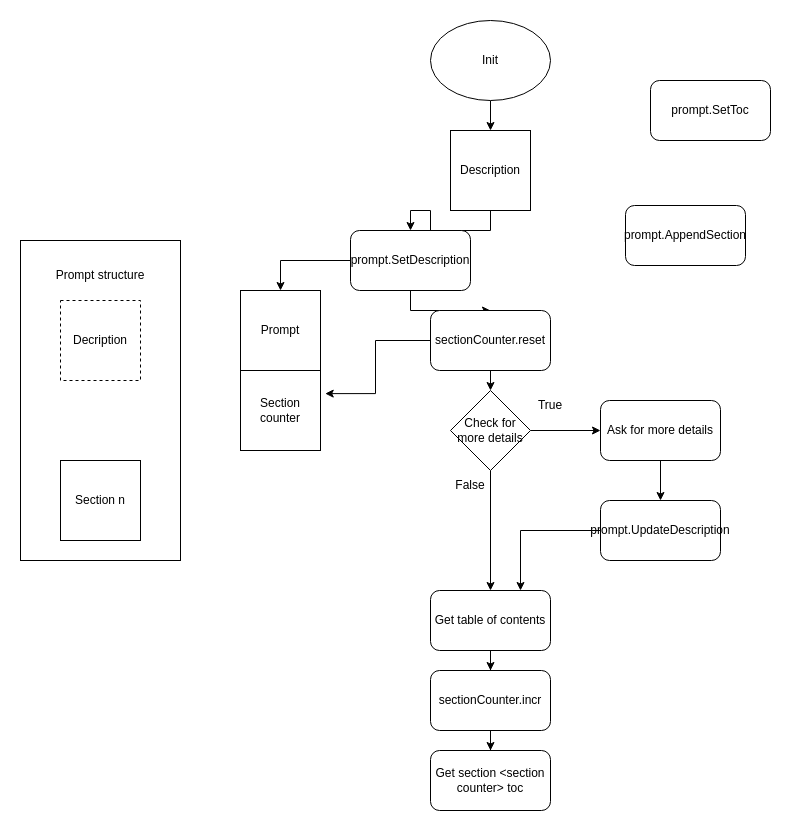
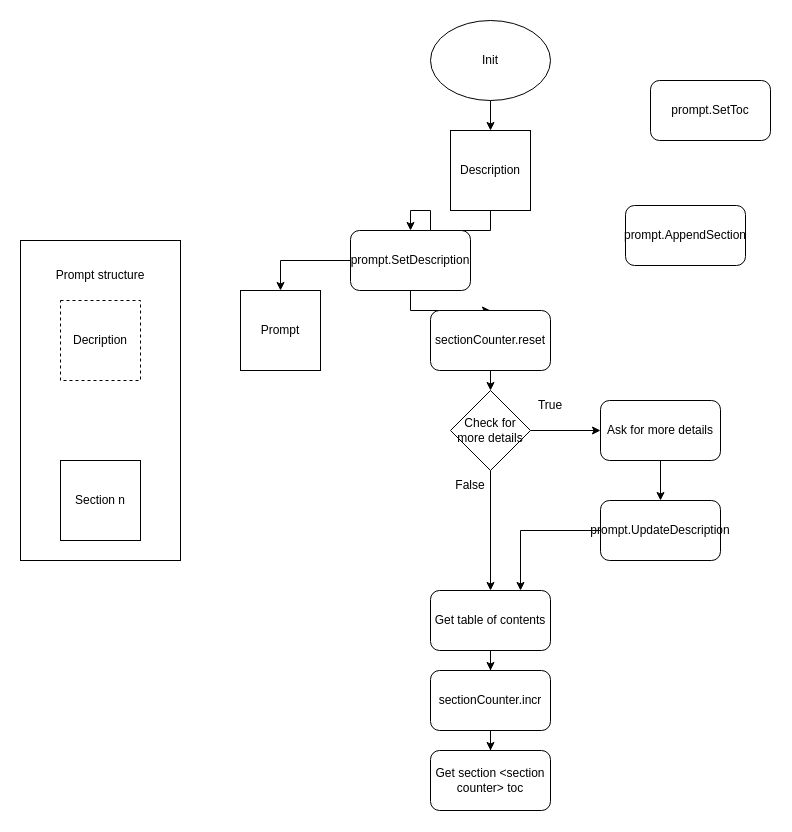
(376, 361) -> none
(281, 411) -> none
